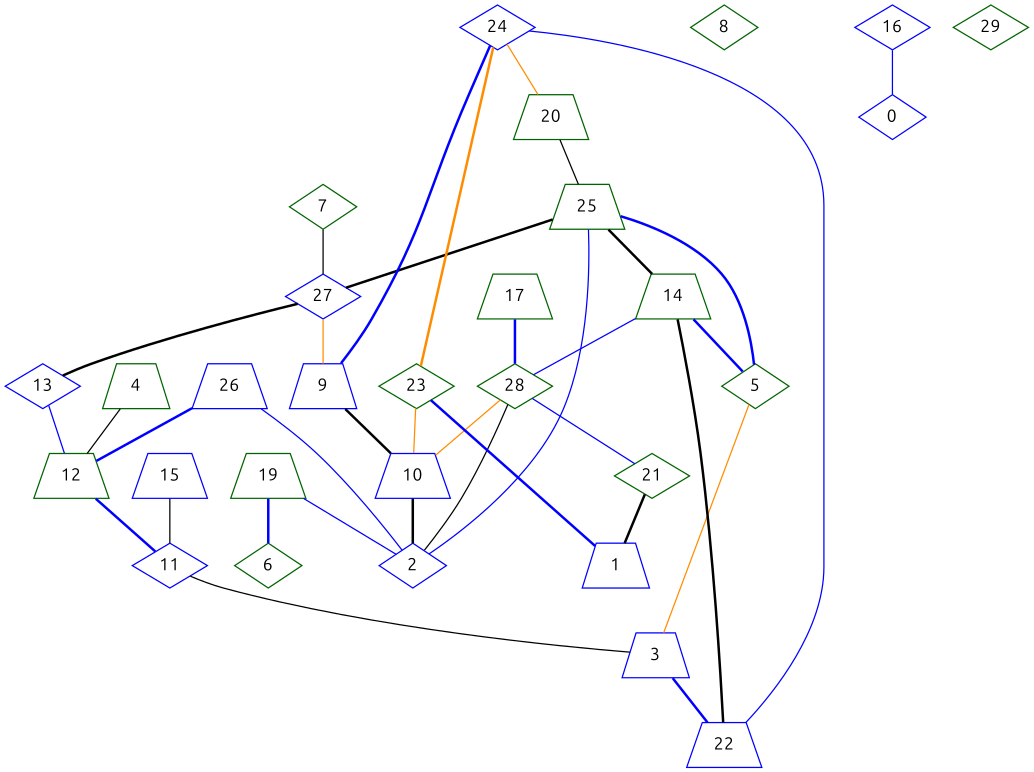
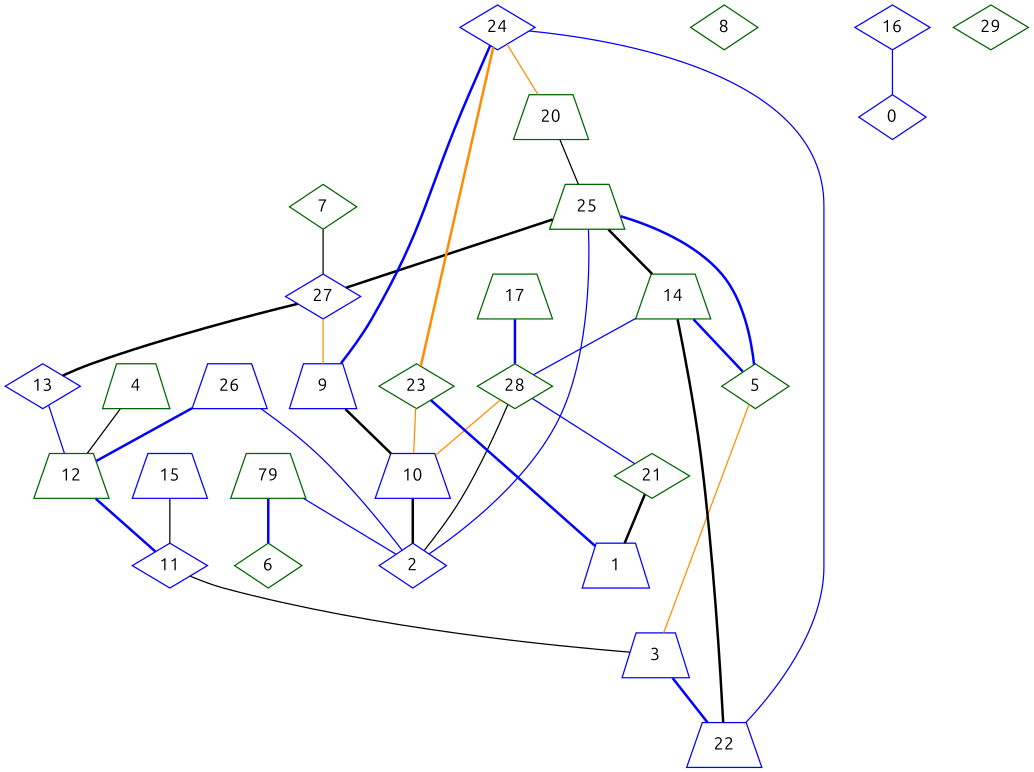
(268, 476) -> (268, 476)
